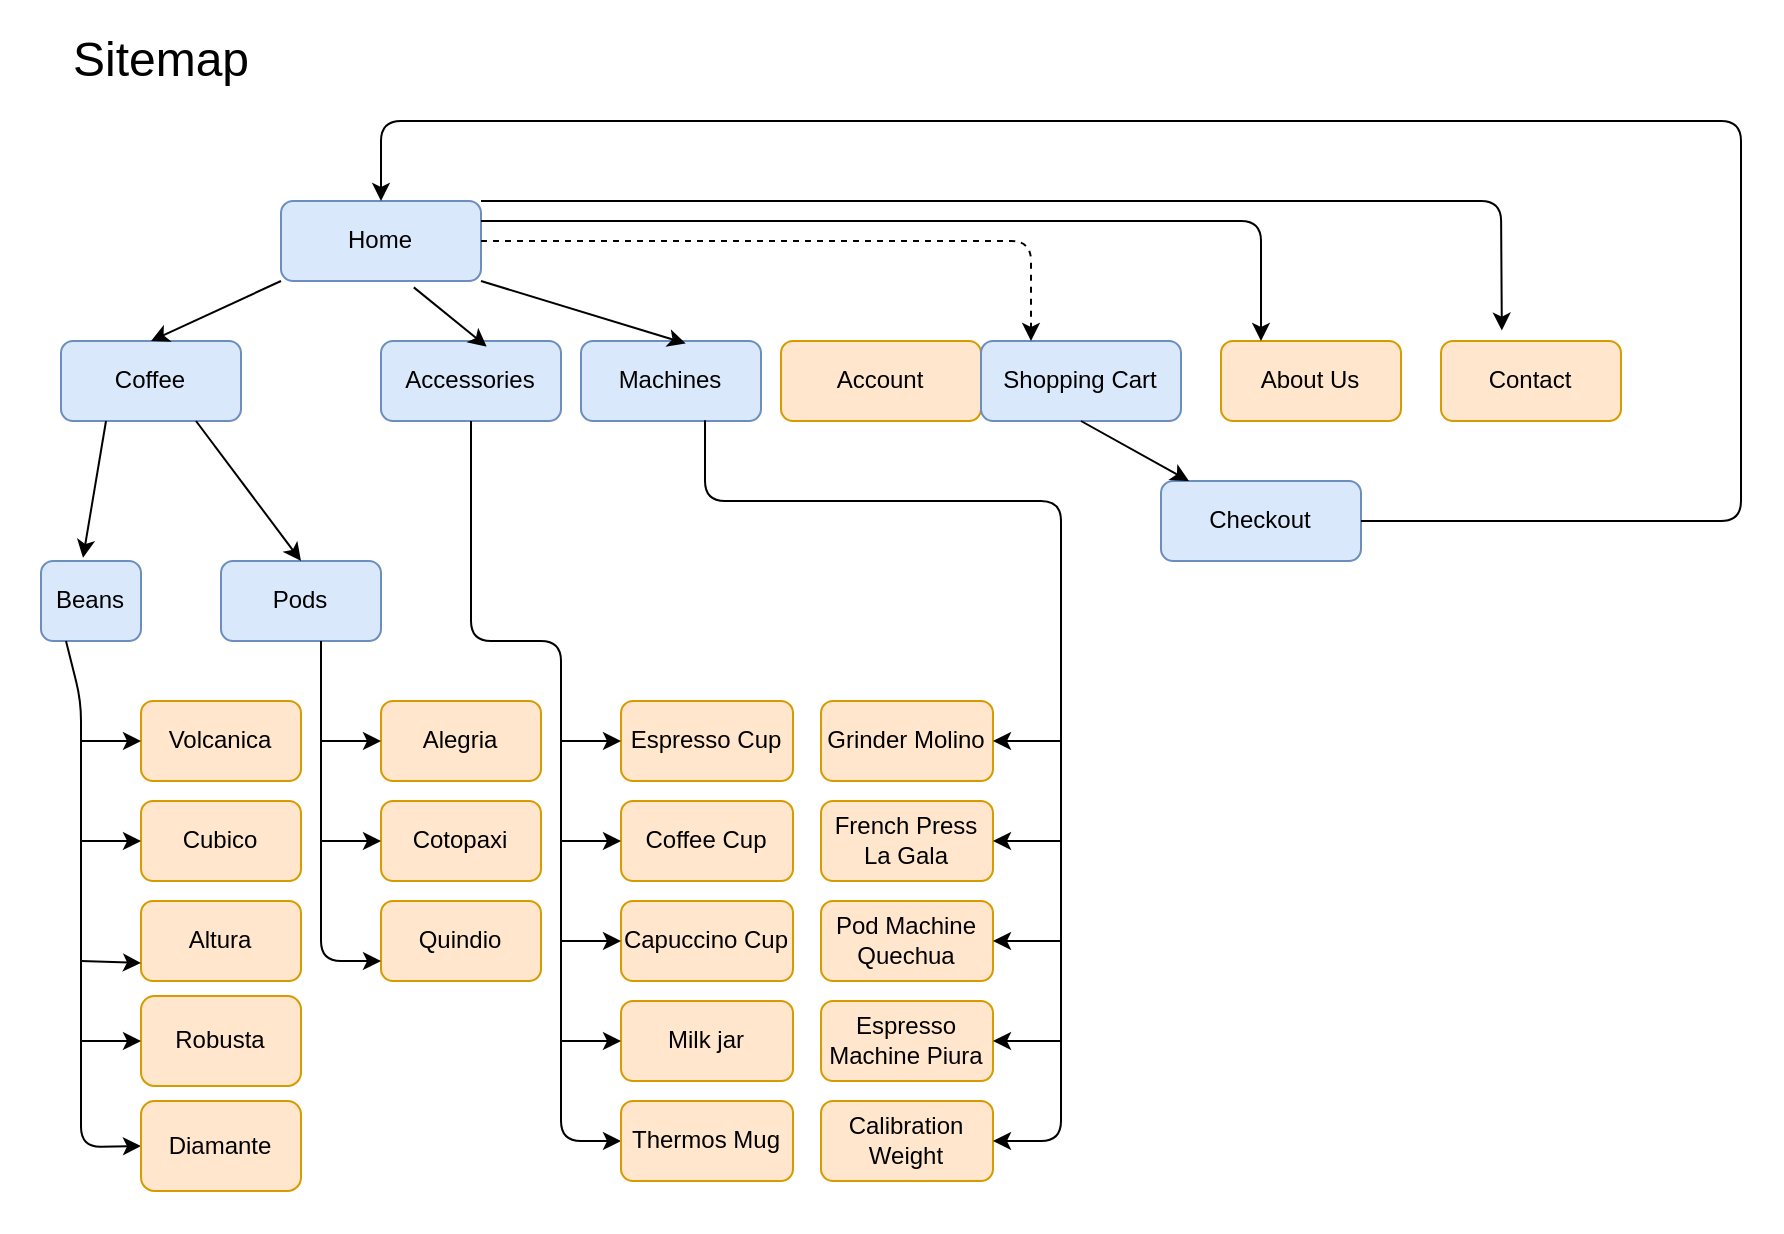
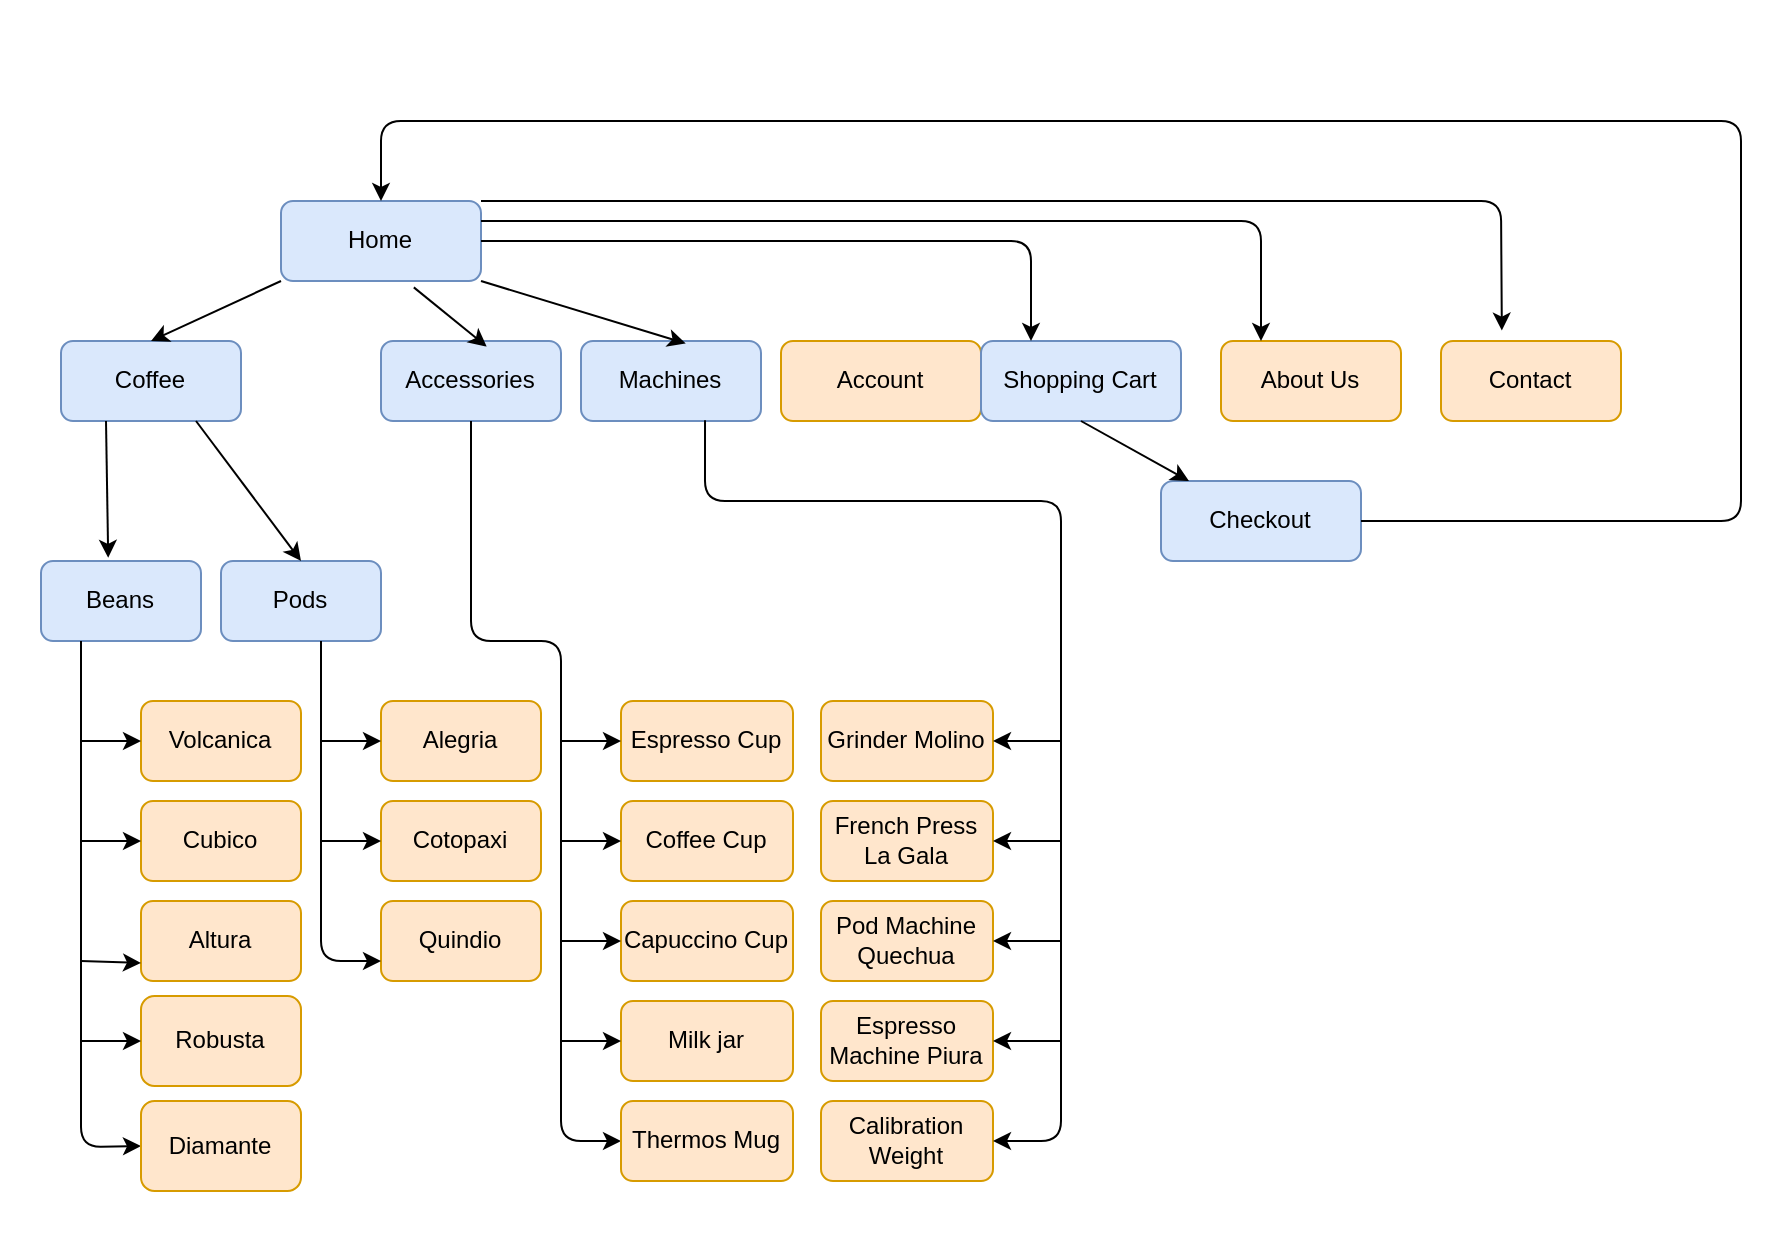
(161, 61) -> none
(792, 241) -> (792, 241)
(91, 601) -> (121, 601)
